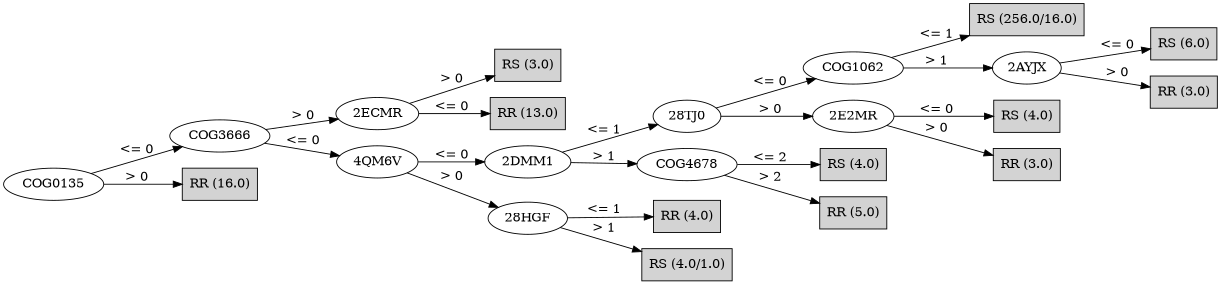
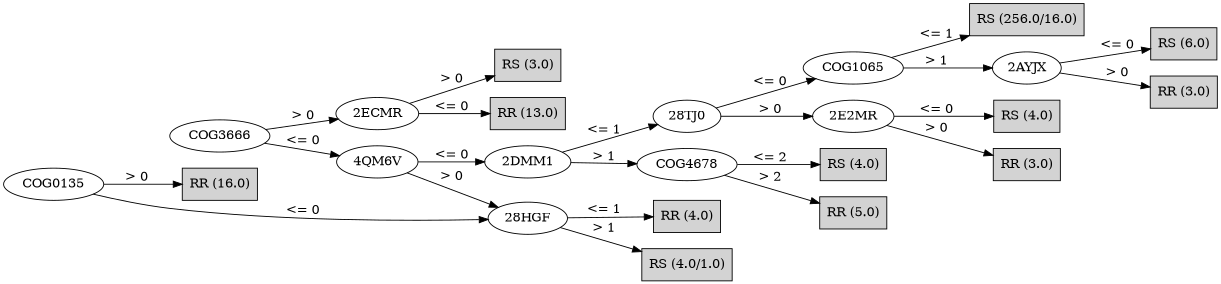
(853, 68) -> (853, 68)
(132, 161) -> (285, 217)
